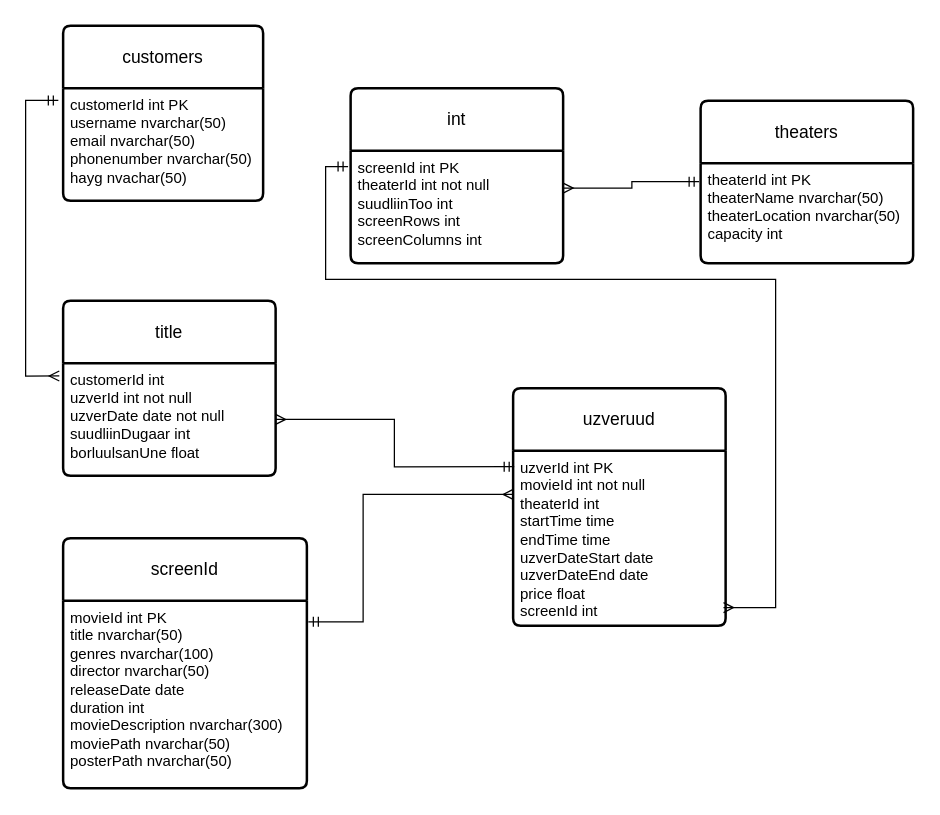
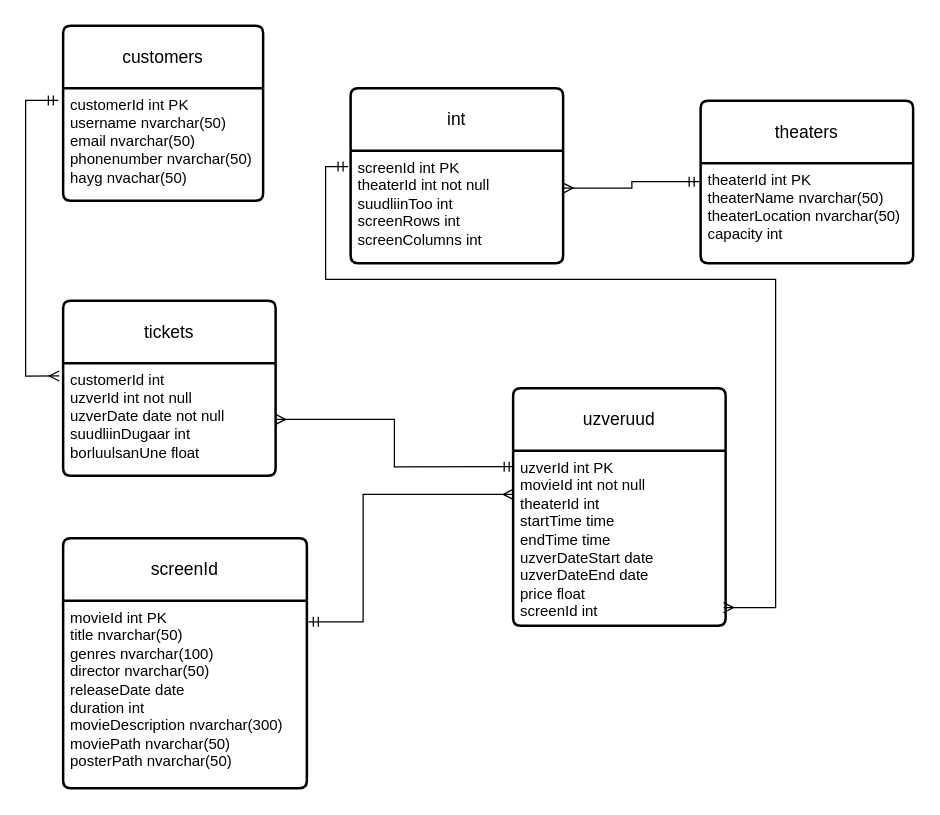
(169, 332) -> (169, 332)
